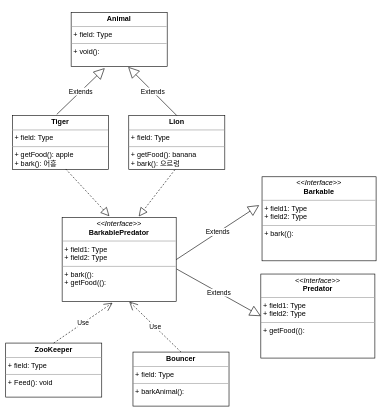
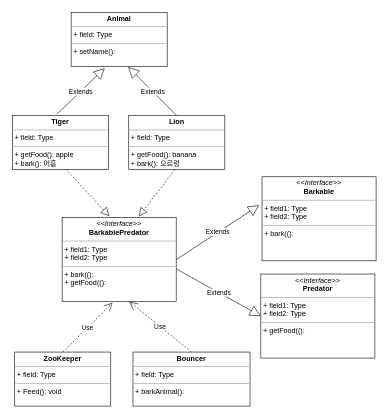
(93, 25) -> (93, 25)
(54, 370) -> (63, 379)
(181, 379) -> (191, 379)
